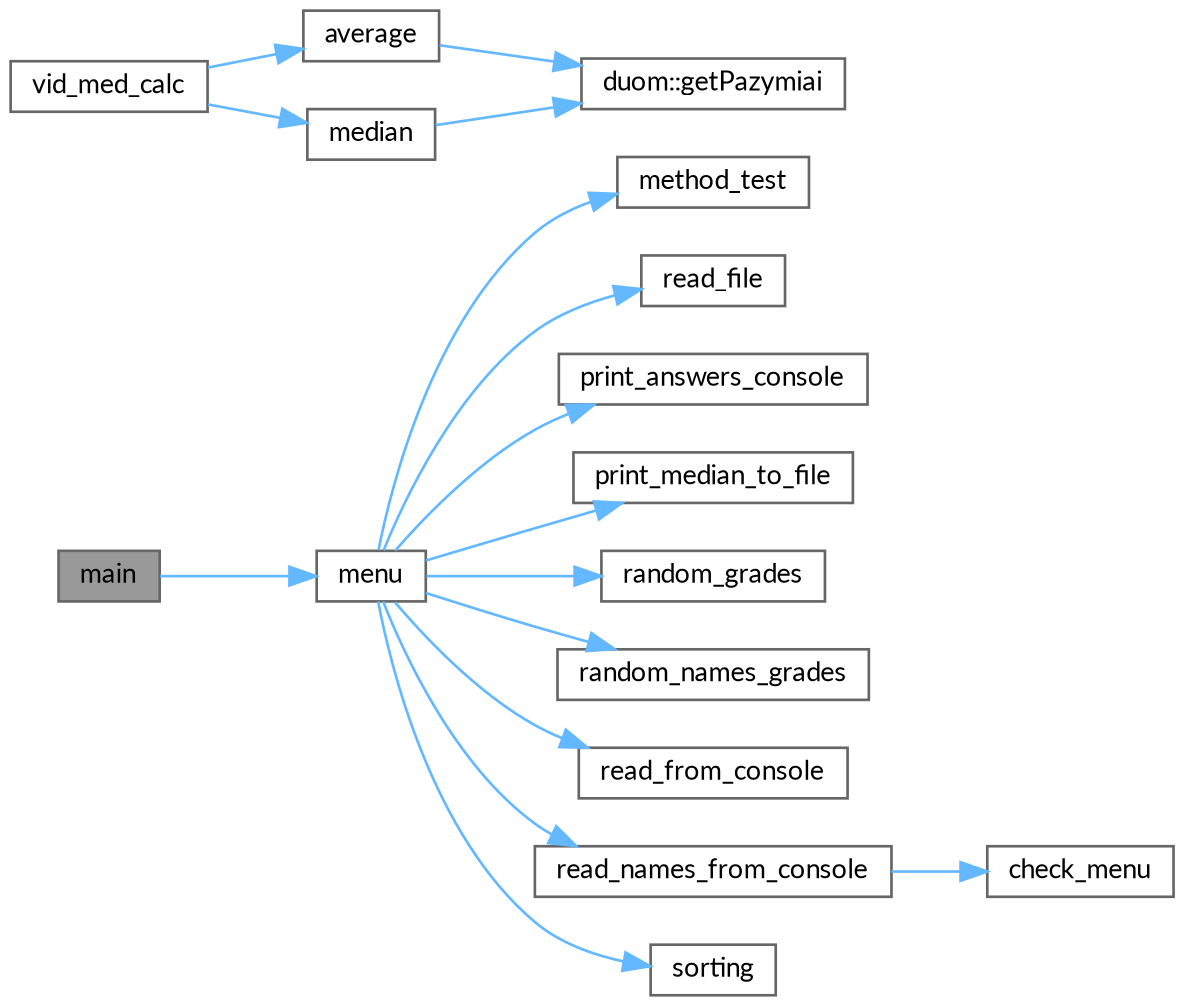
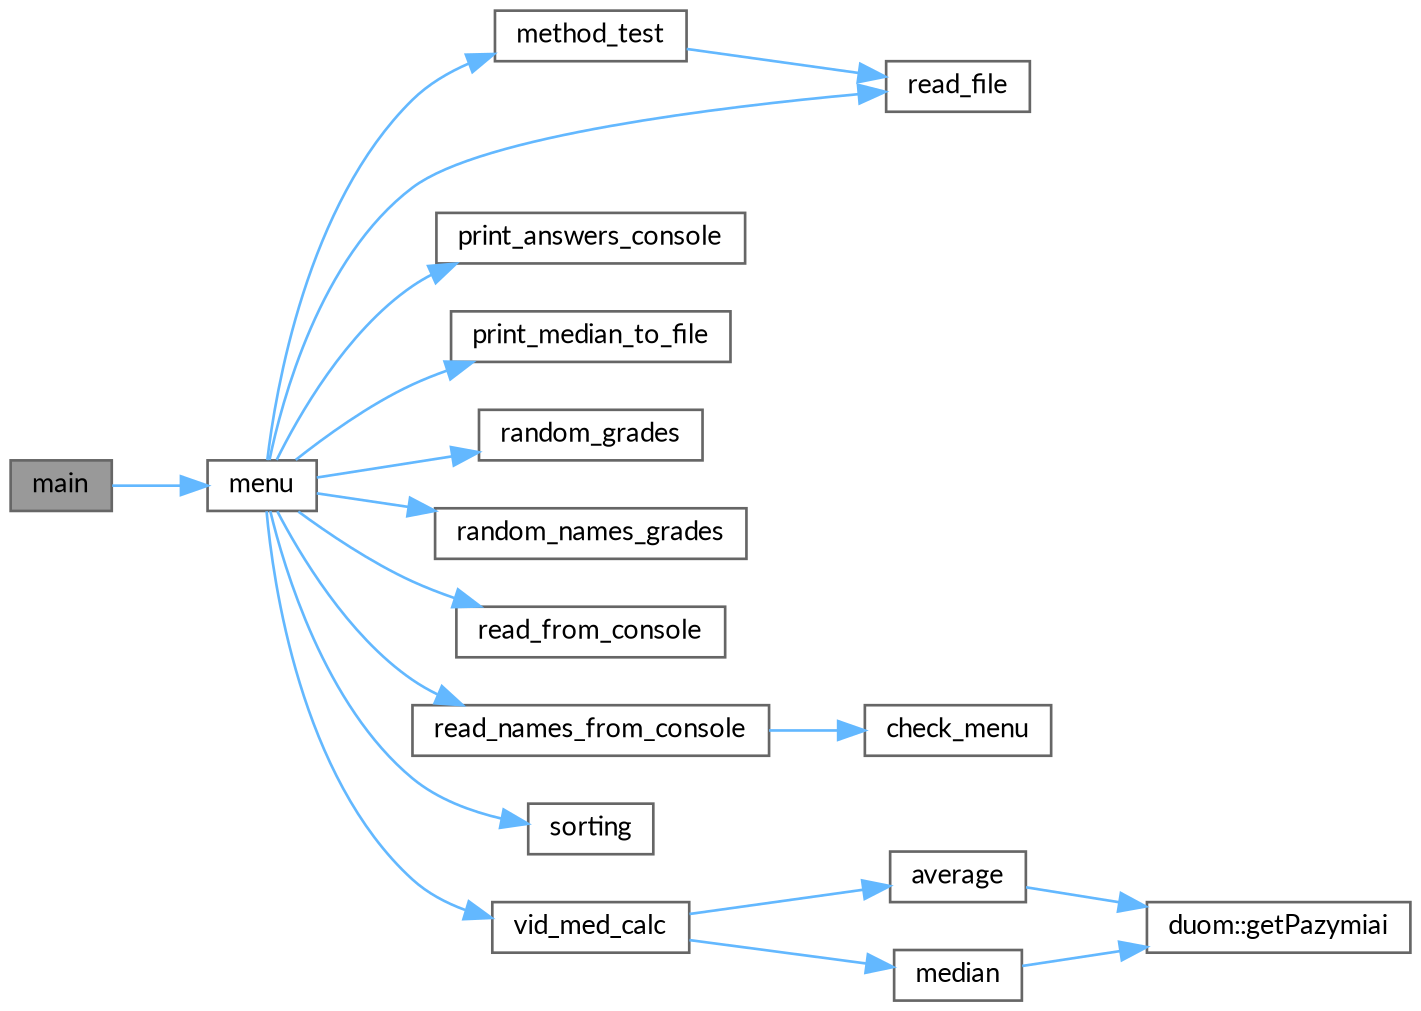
none -> (773, 61)
none -> (319, 737)
